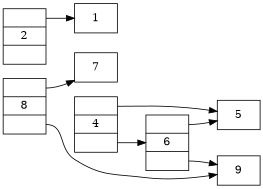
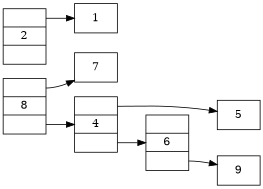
(199, 124) -> none
(116, 175) -> (56, 125)
